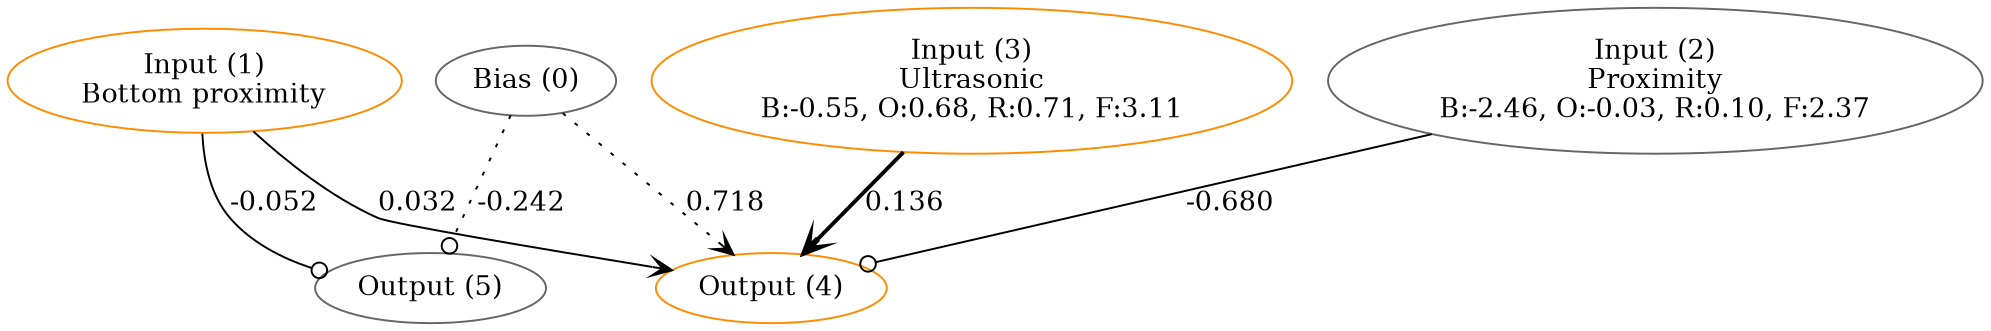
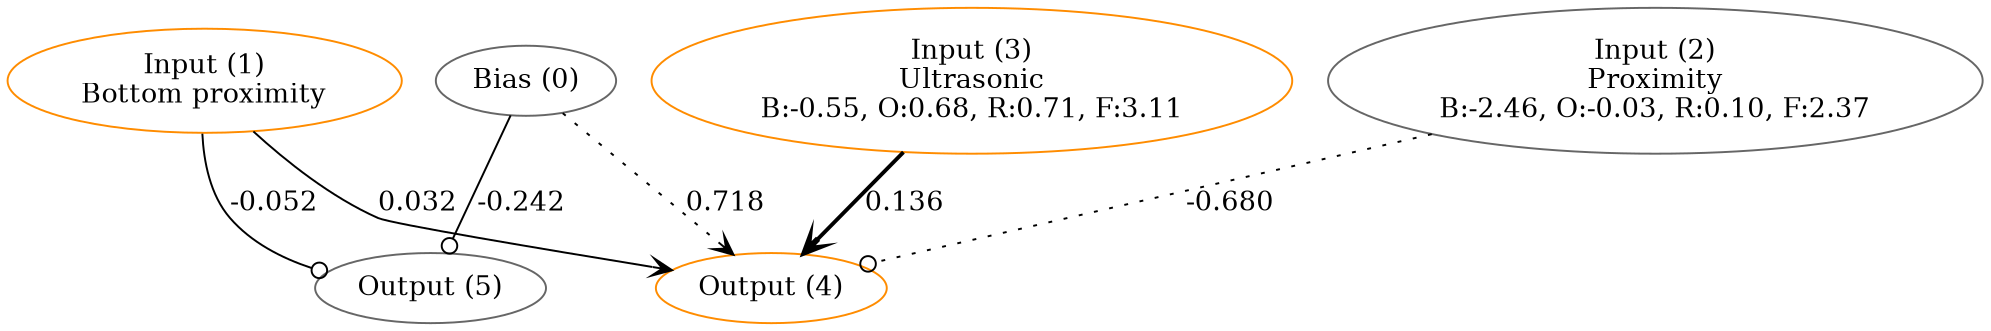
(482, 177) -> (482, 177)
(1154, 198) -> (1154, 198)
